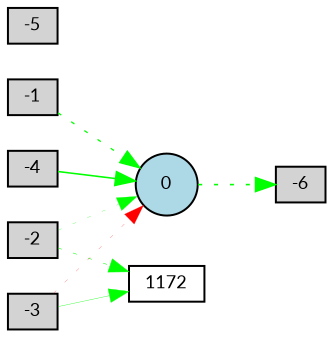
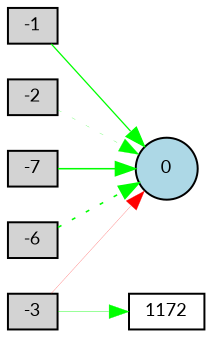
(33, 26) -> none
(90, 135) -> (91, 88)
(33, 169) -> (33, 169)
(227, 185) -> (90, 210)
(100, 247) -> (91, 250)
(76, 254) -> none
